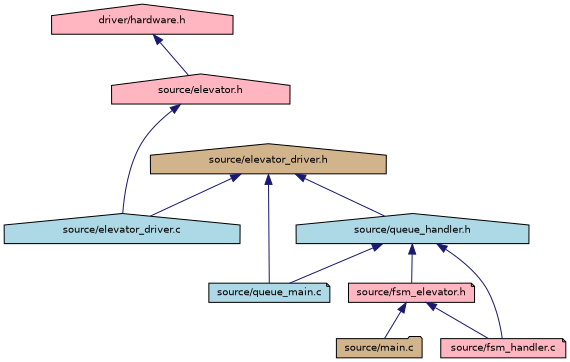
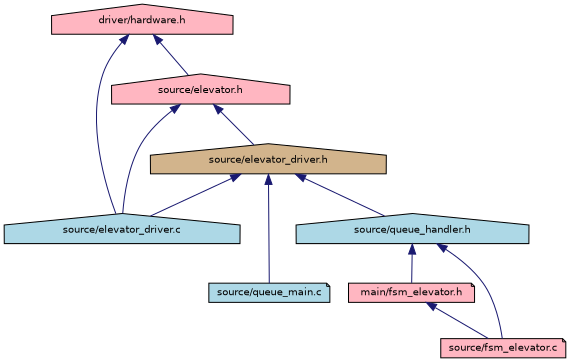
none -> (97, 126)
none -> (237, 128)
(331, 266) -> none
(412, 293) -> (412, 293)
(379, 348) -> none
(503, 348) -> (503, 348)
